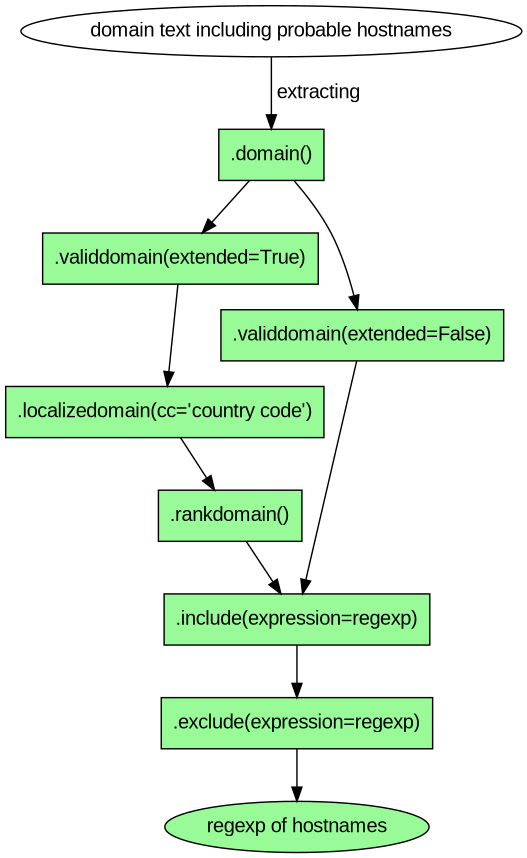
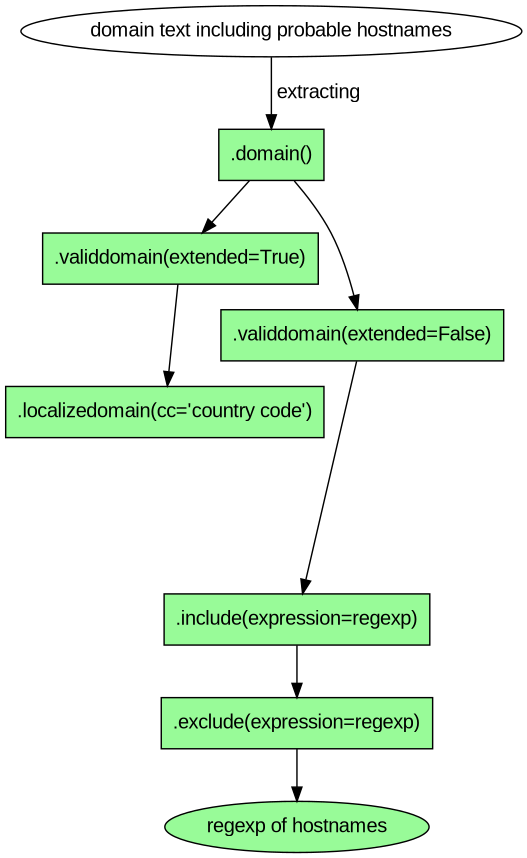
(230, 516) -> none
